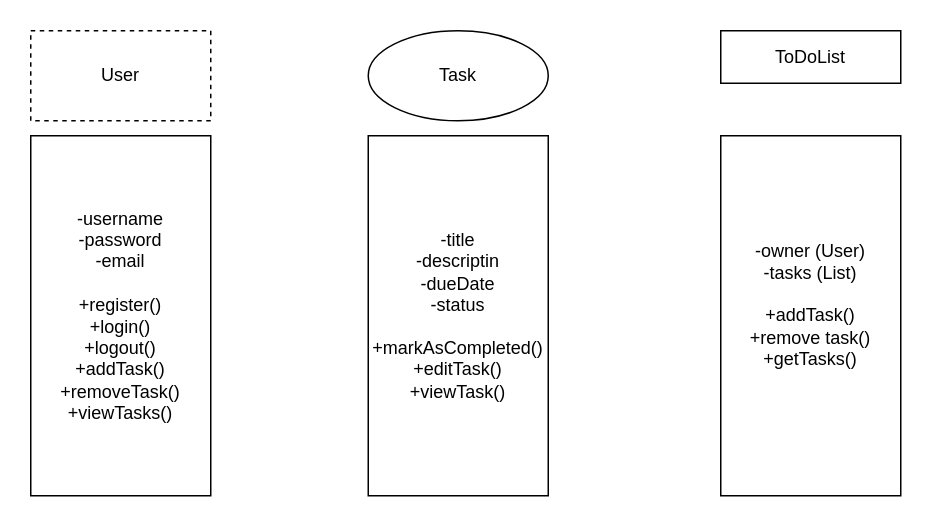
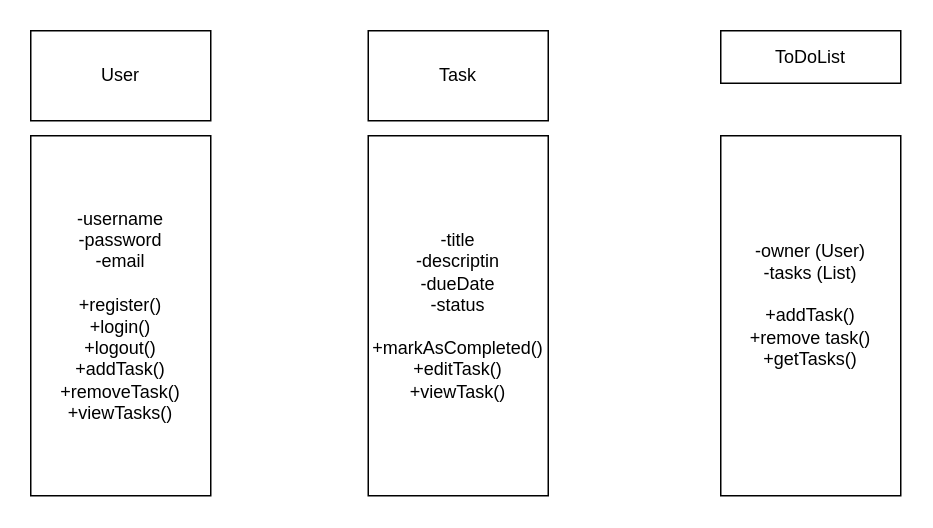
(121, 76) -> (121, 76)
(458, 76) -> (458, 76)
